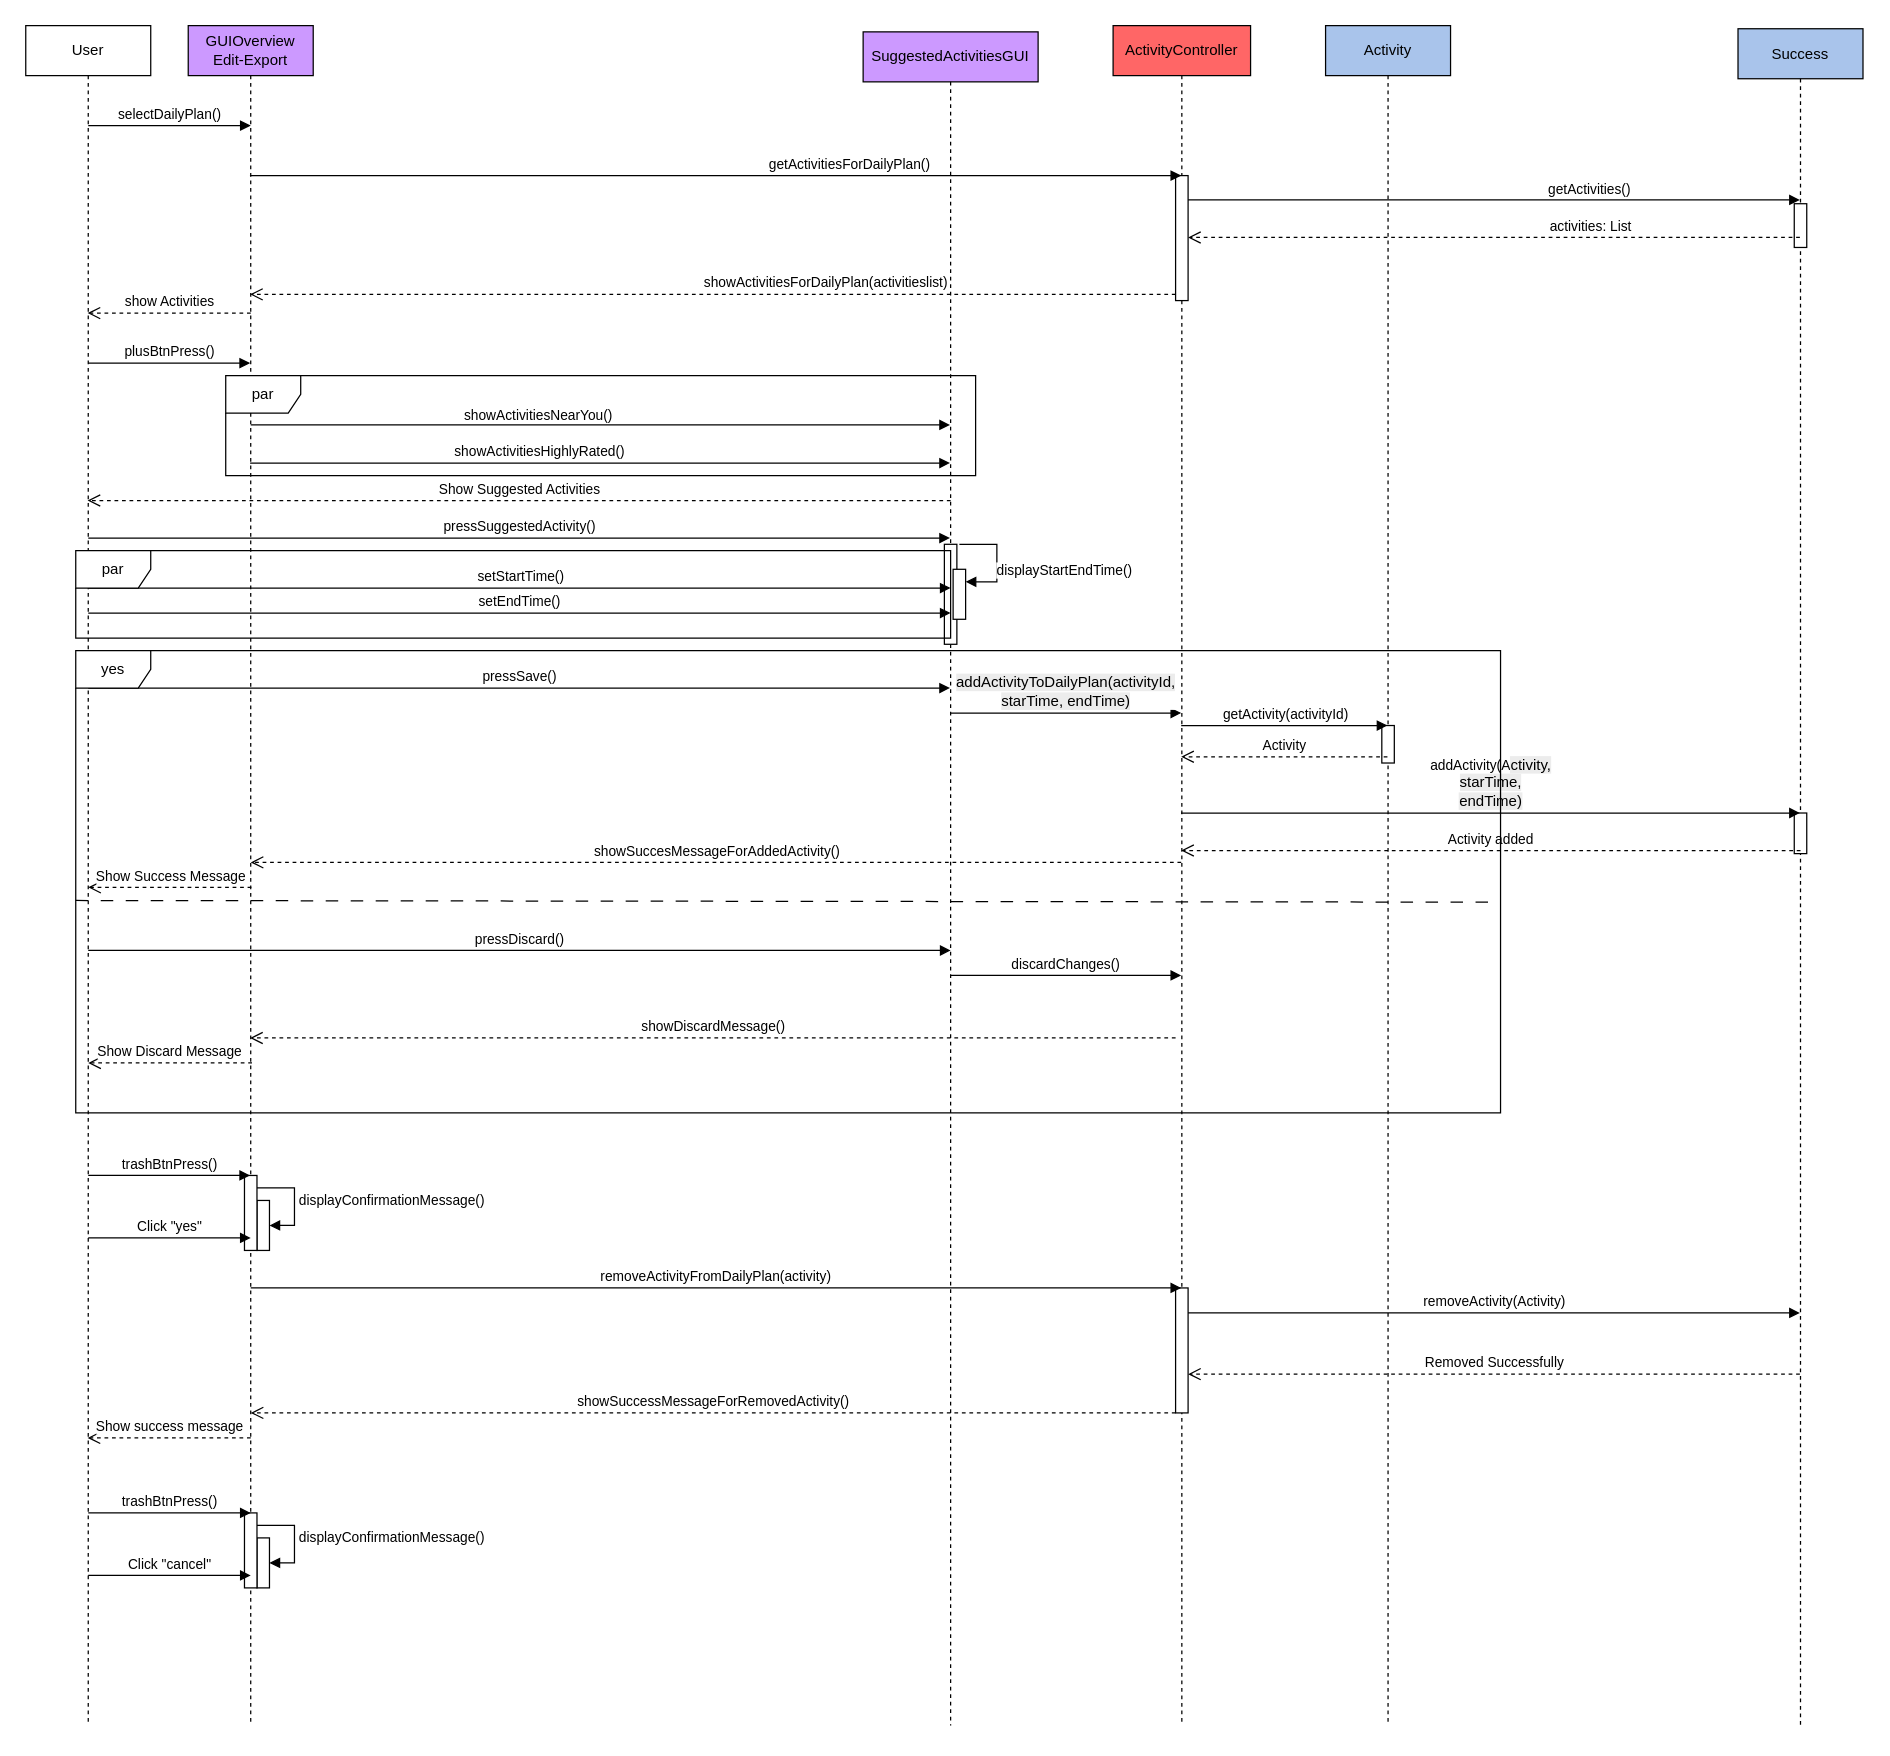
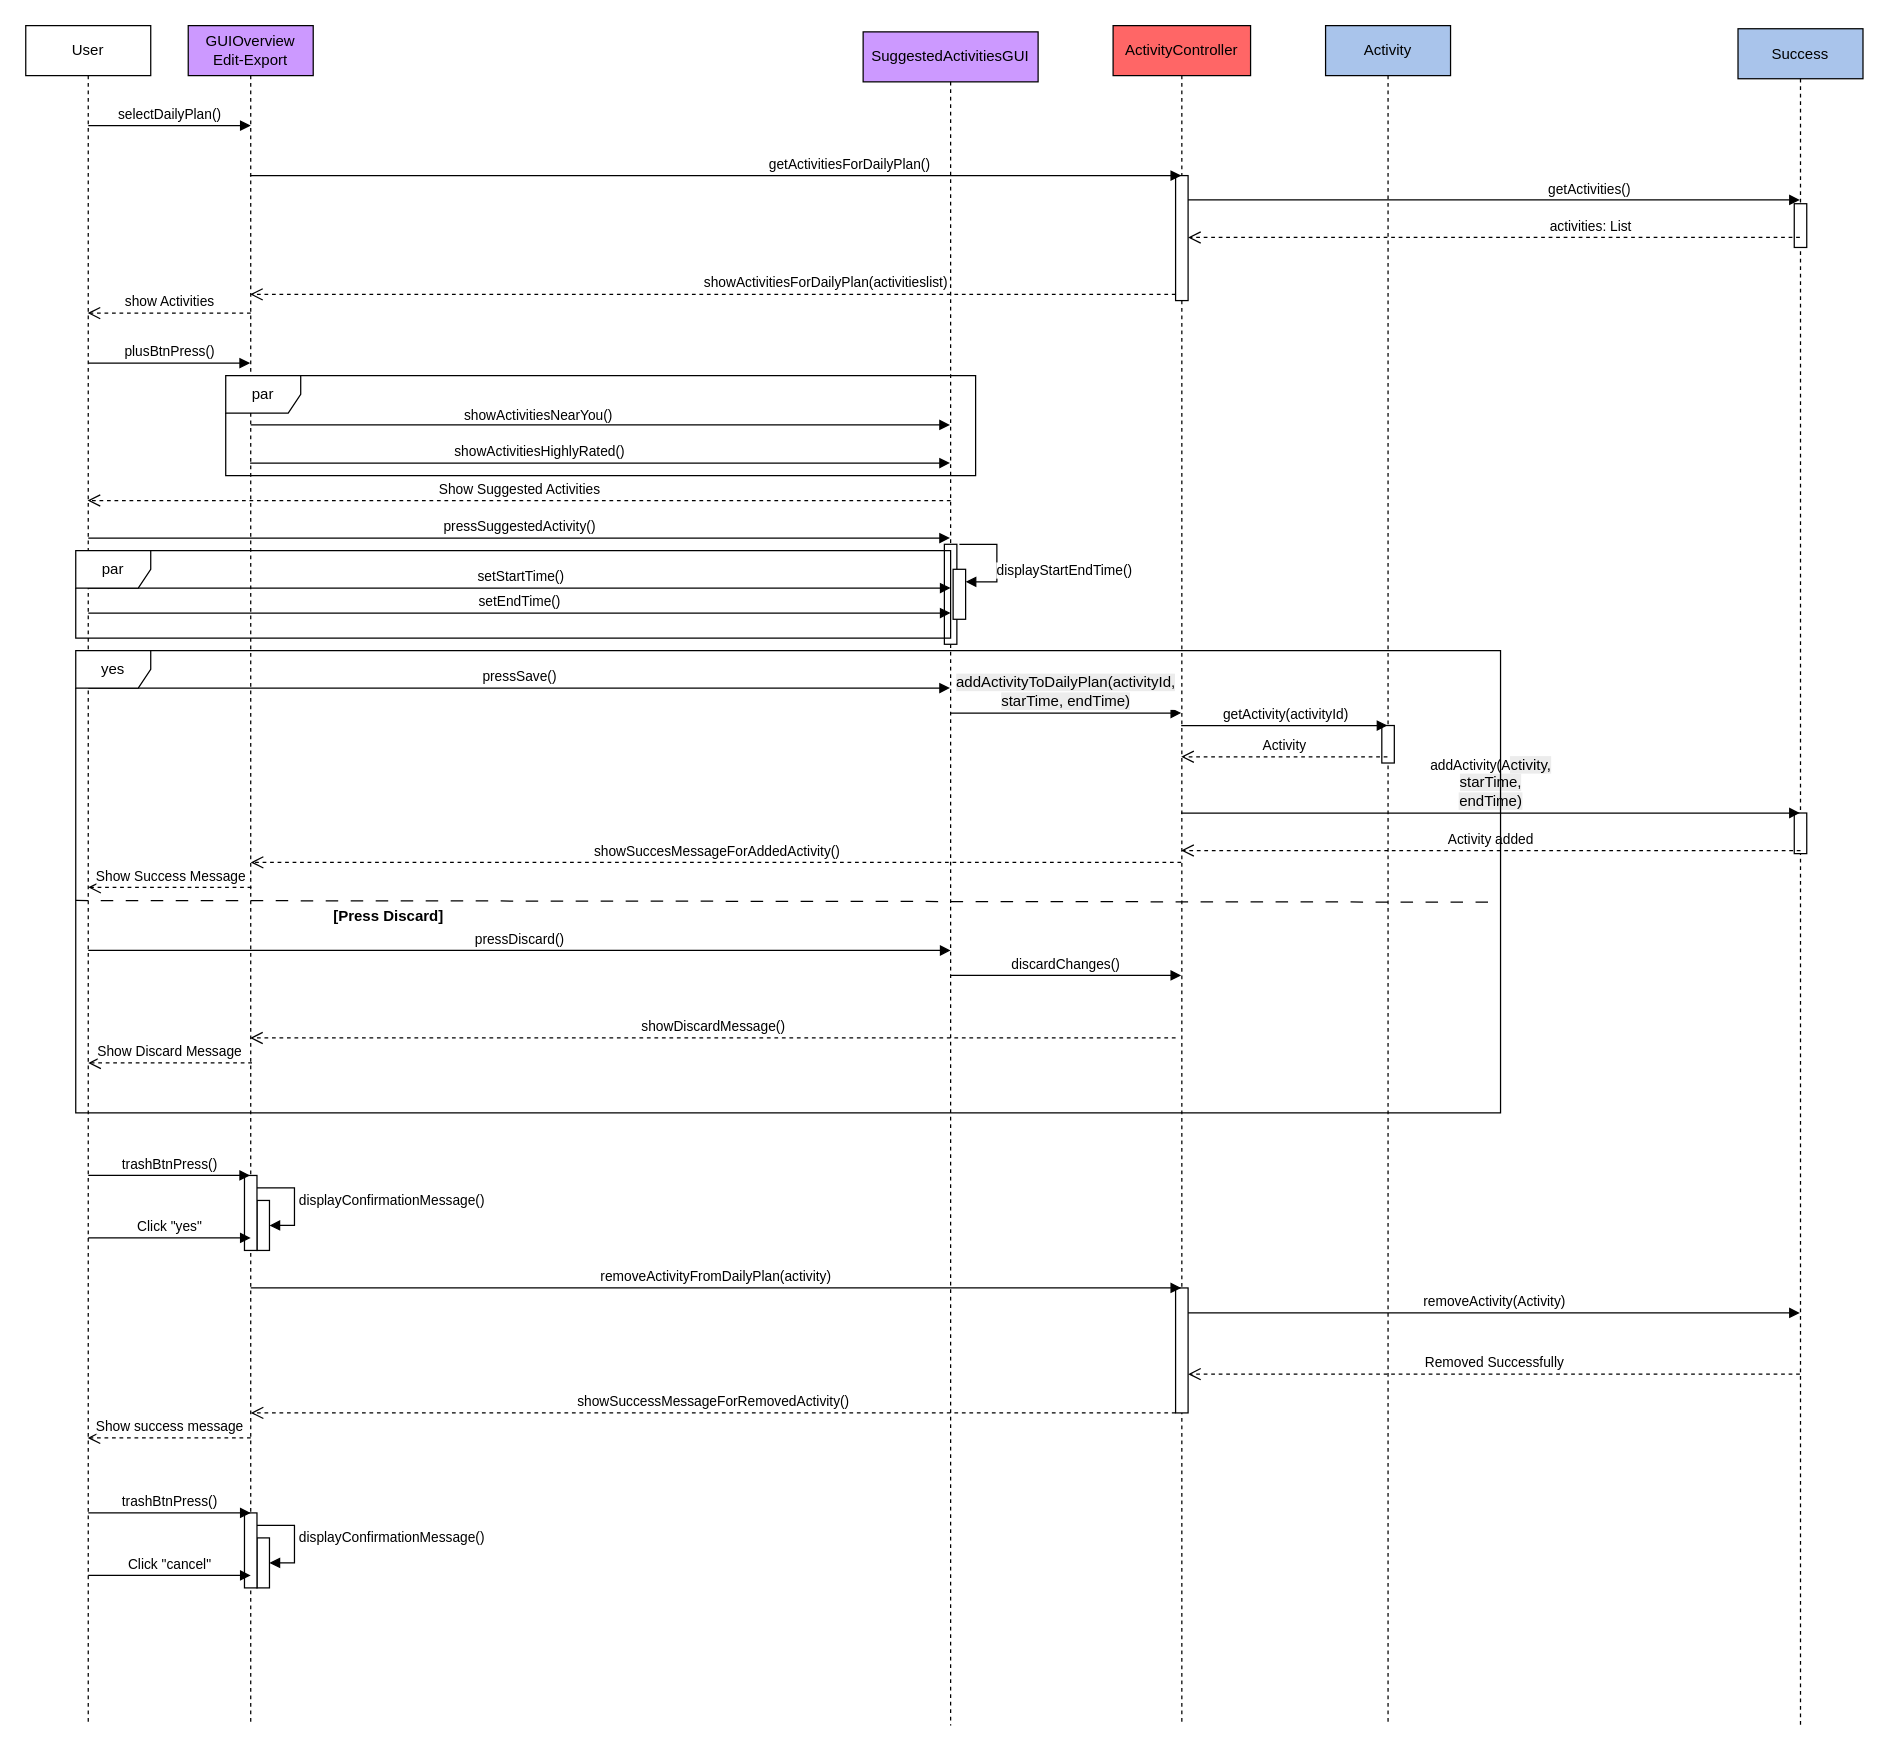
none -> (388, 917)
